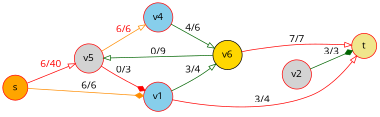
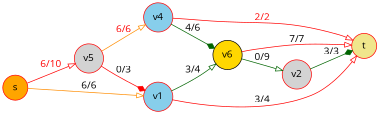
none -> (260, 23)
(190, 34) -> (190, 34)
(162, 57) -> (259, 64)
(51, 64) -> (51, 64)
(82, 92) -> (82, 92)
